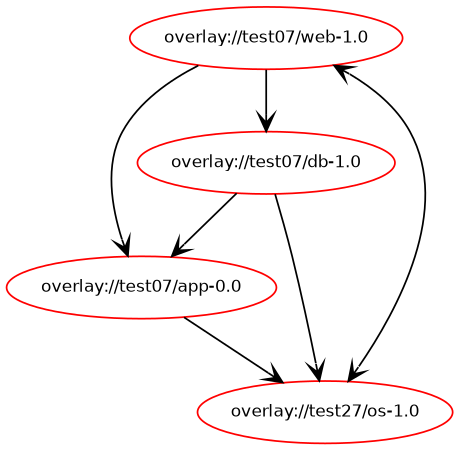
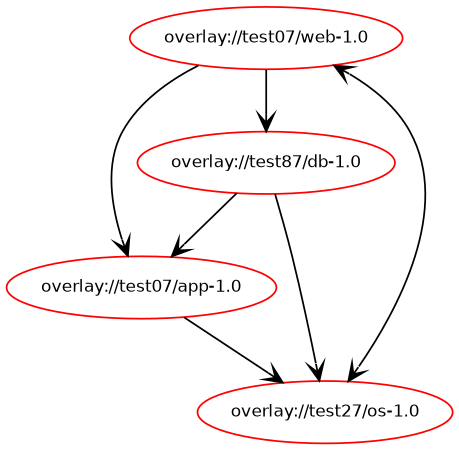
(266, 163) -> (266, 163)
(142, 288) -> (142, 288)
